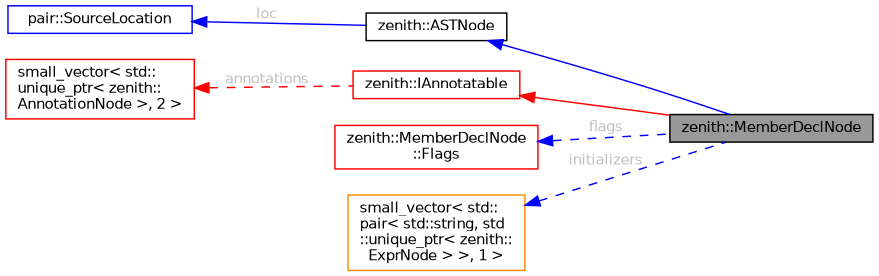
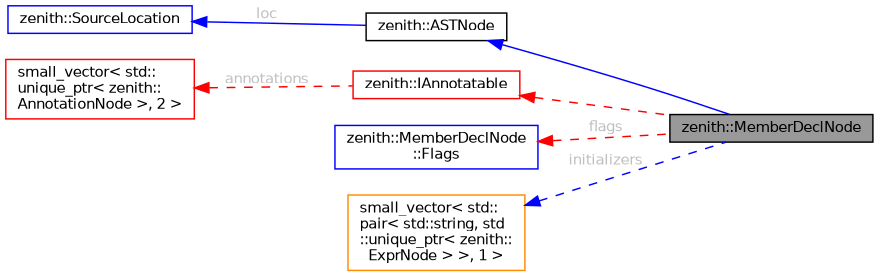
(100, 20) -> (100, 20)
(602, 106) -> (602, 106)
(611, 137) -> (611, 137)
(436, 147) -> (436, 147)
